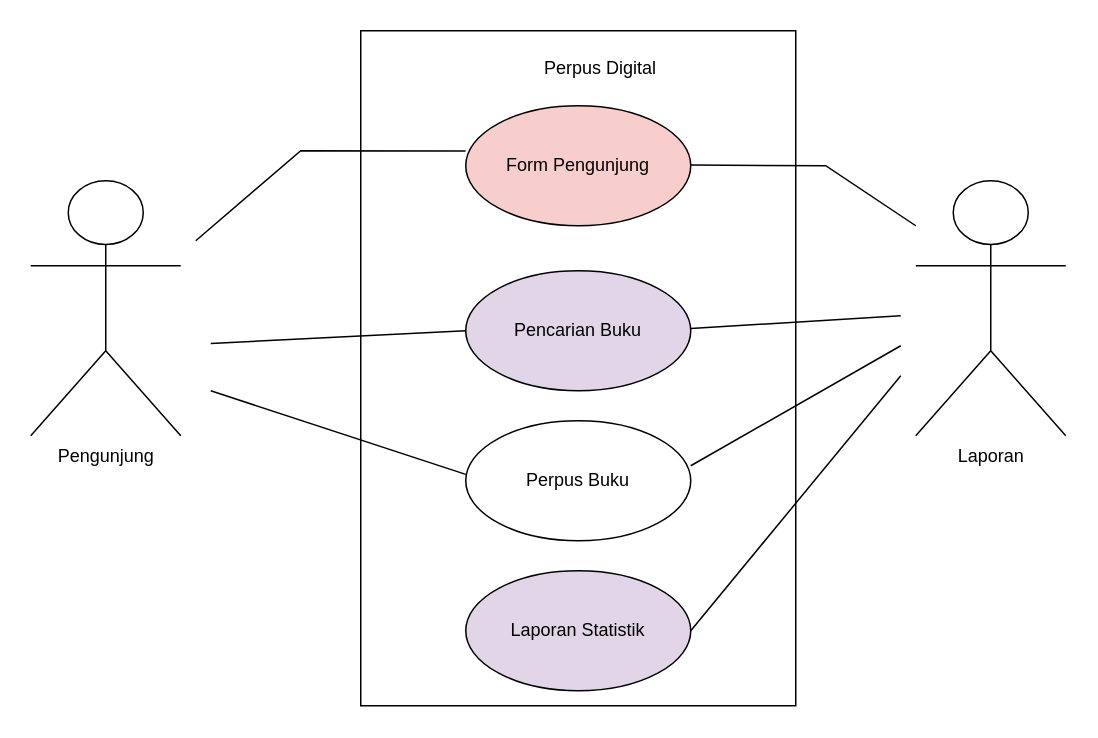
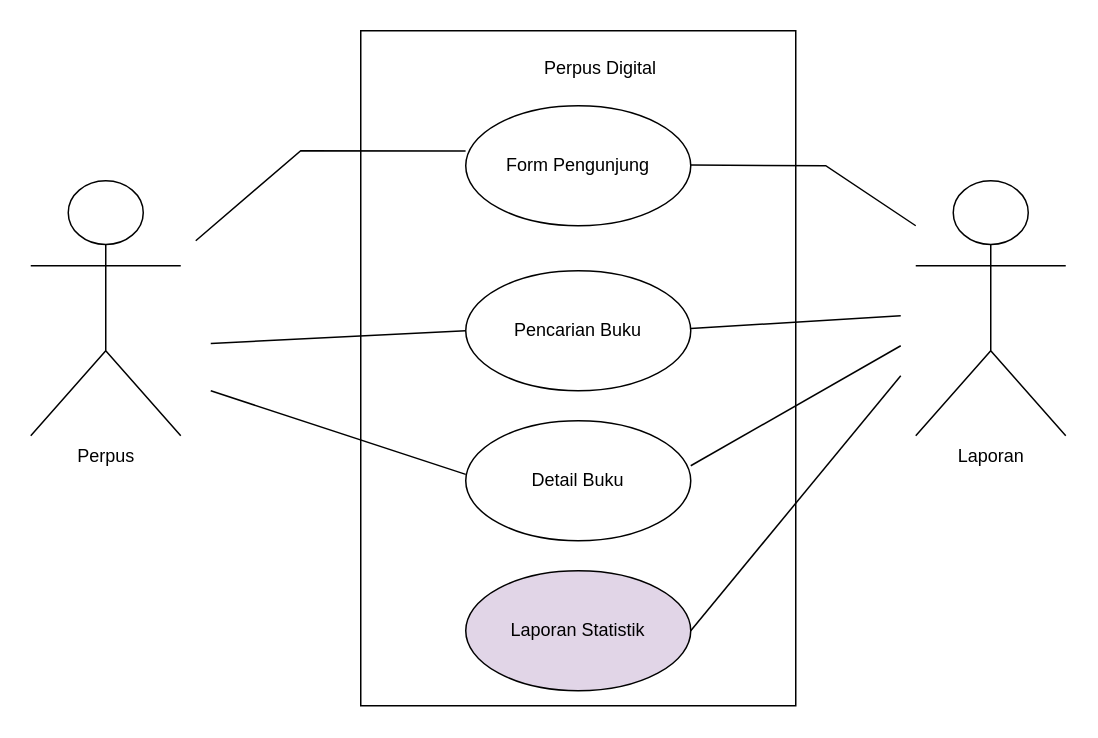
(578, 166) -> (578, 166)
(578, 331) -> (578, 331)
(107, 457) -> (107, 457)
(578, 481) -> (578, 481)
